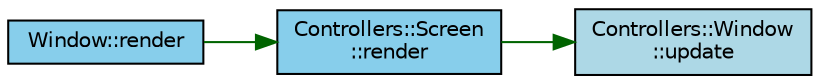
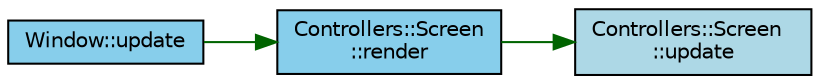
(106, 42) -> (106, 42)
(693, 42) -> (693, 42)
